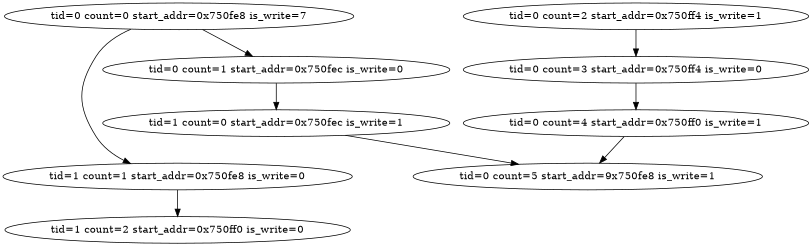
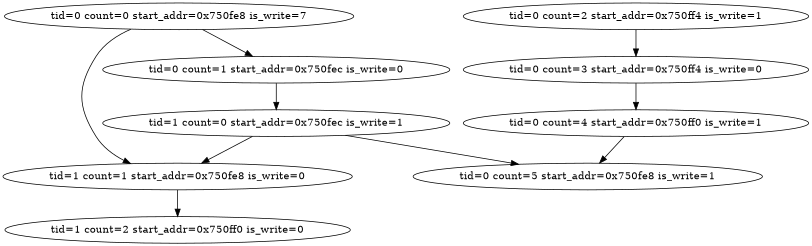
none -> (230, 148)
(588, 177) -> (588, 177)
